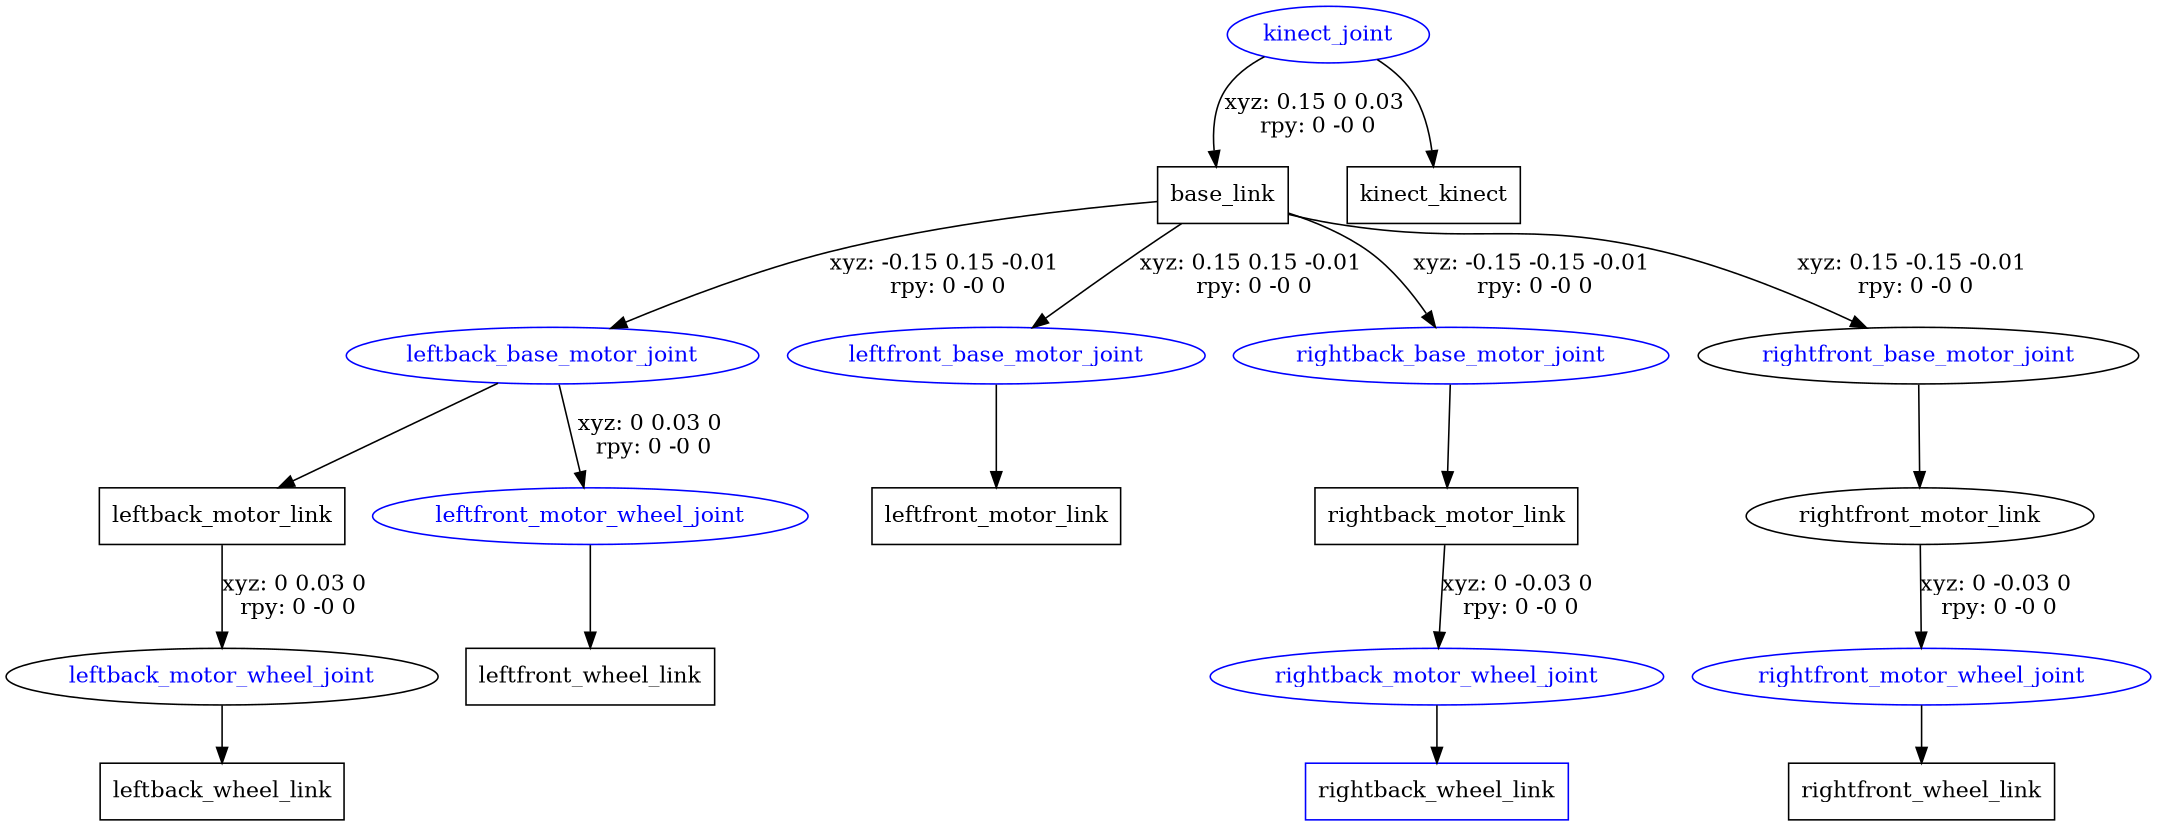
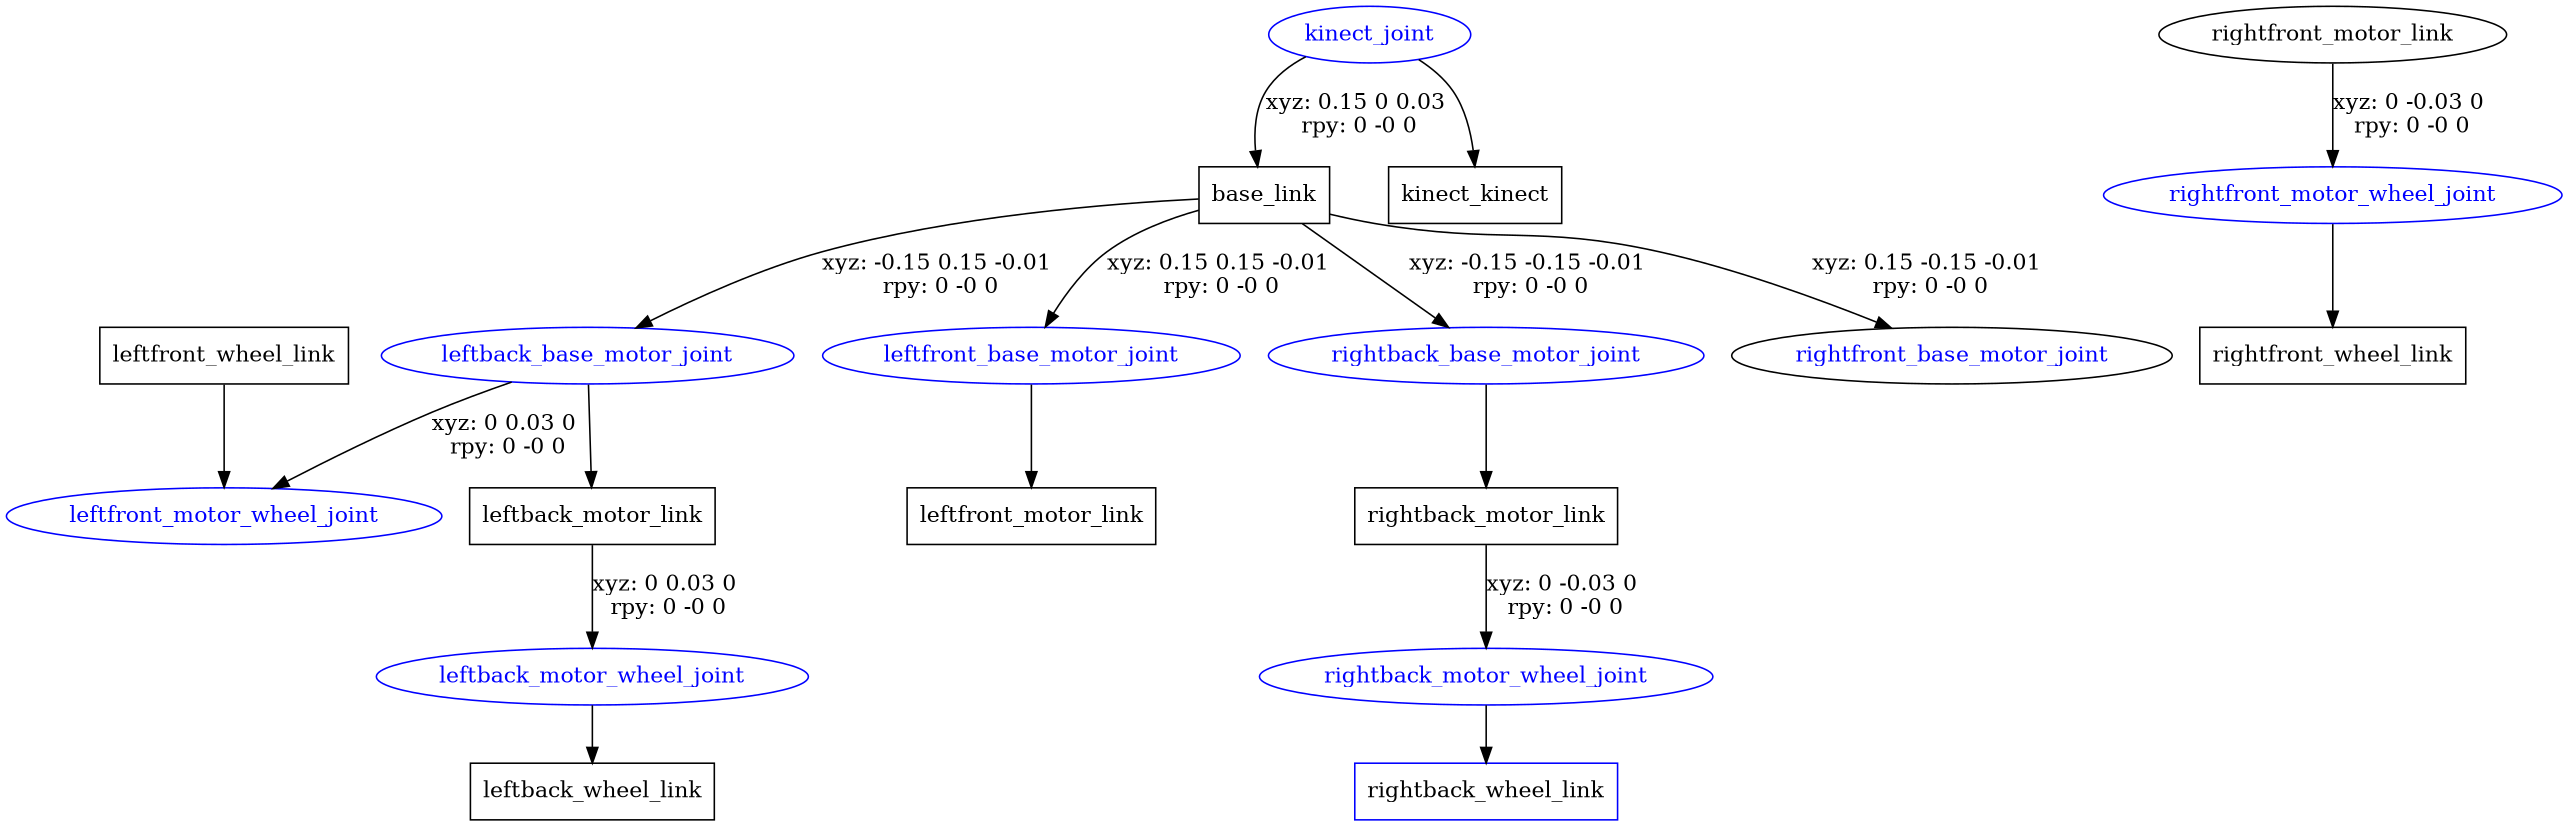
(1919, 428) -> none
(590, 588) -> (224, 428)
(222, 677) -> (592, 677)
